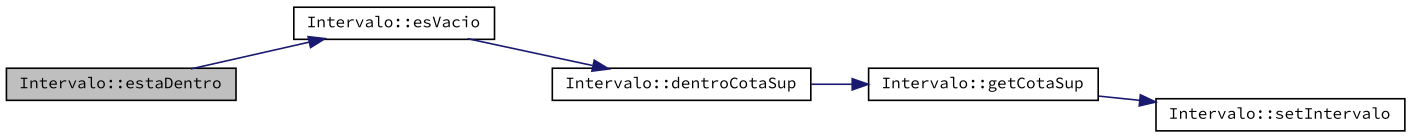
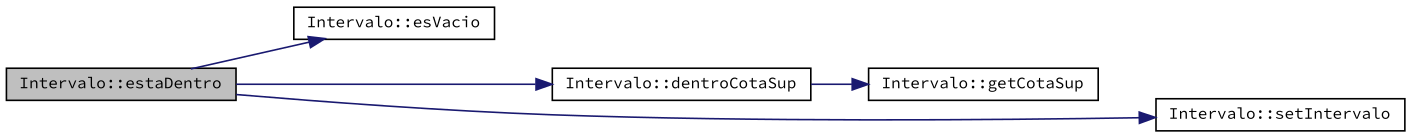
(530, 52) -> (386, 84)
(1119, 98) -> (687, 118)
